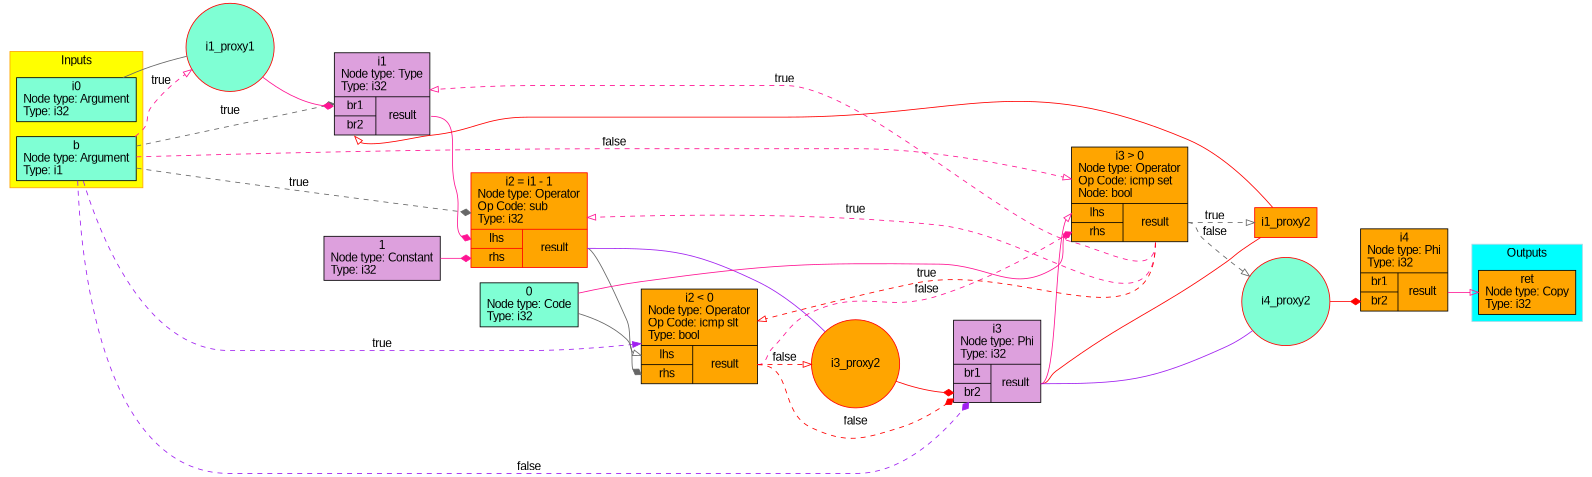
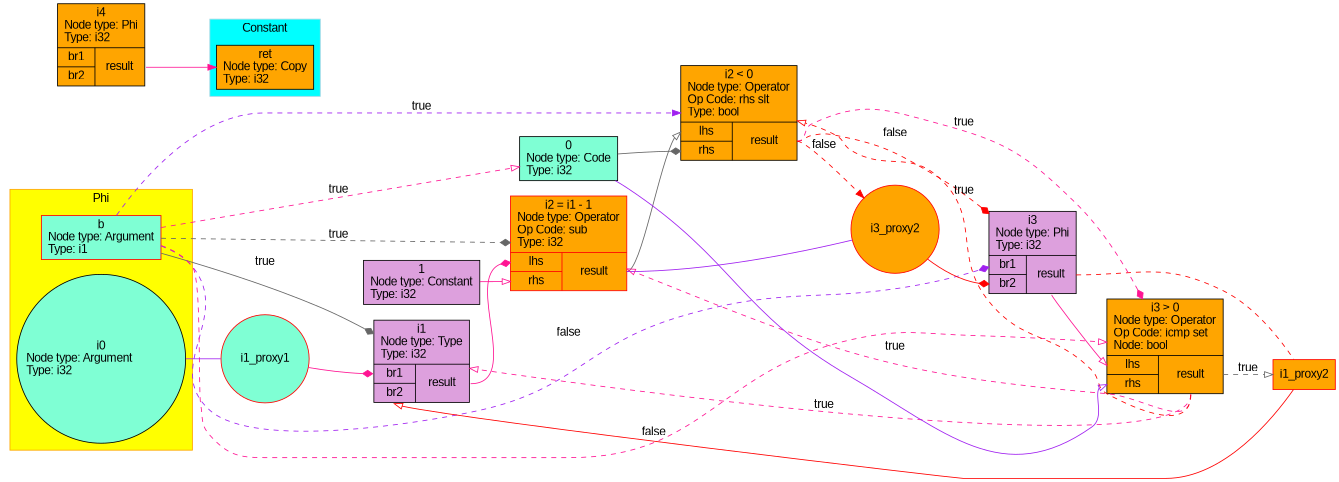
(76, 61) -> (101, 199)
(154, 65) -> (205, 359)
(76, 100) -> (101, 359)
(155, 102) -> (336, 198)
(230, 126) -> (265, 286)
(76, 159) -> (101, 238)
(1527, 254) -> (265, 29)
(451, 258) -> (494, 282)
(834, 264) -> (851, 377)
(927, 289) -> (964, 123)
(1459, 292) -> (177, 67)
(1286, 302) -> none
(1150, 311) -> (1200, 281)
(693, 323) -> (729, 100)
(780, 365) -> (829, 164)
